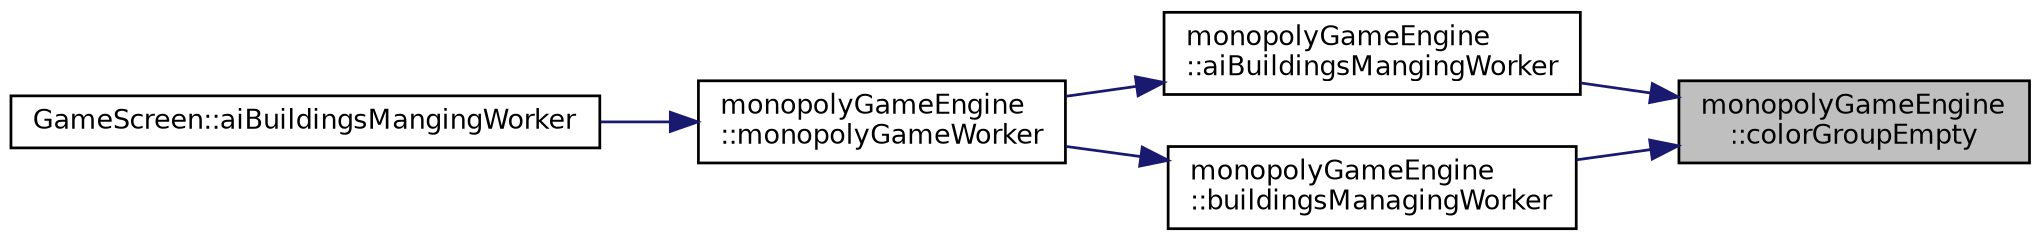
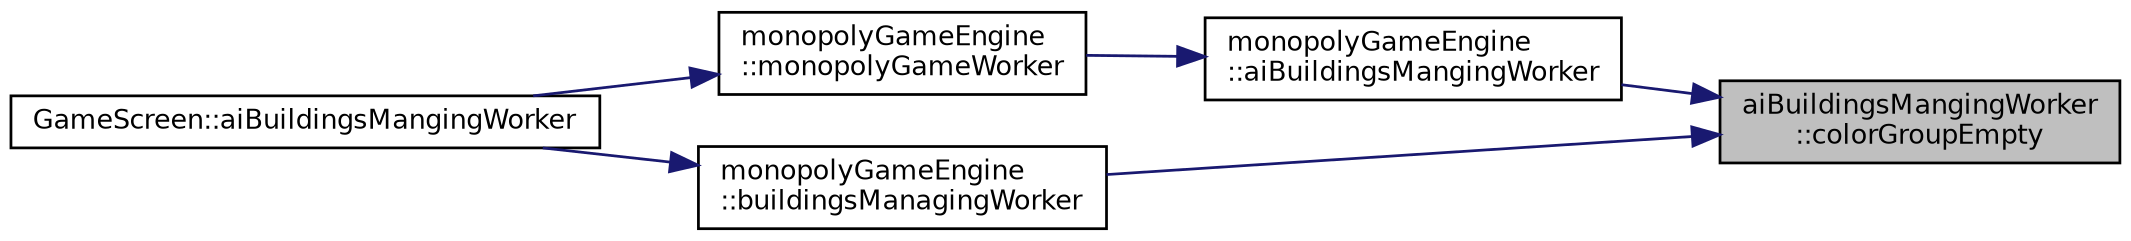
(1854, 122) -> (1920, 122)
(1103, 151) -> (607, 155)
